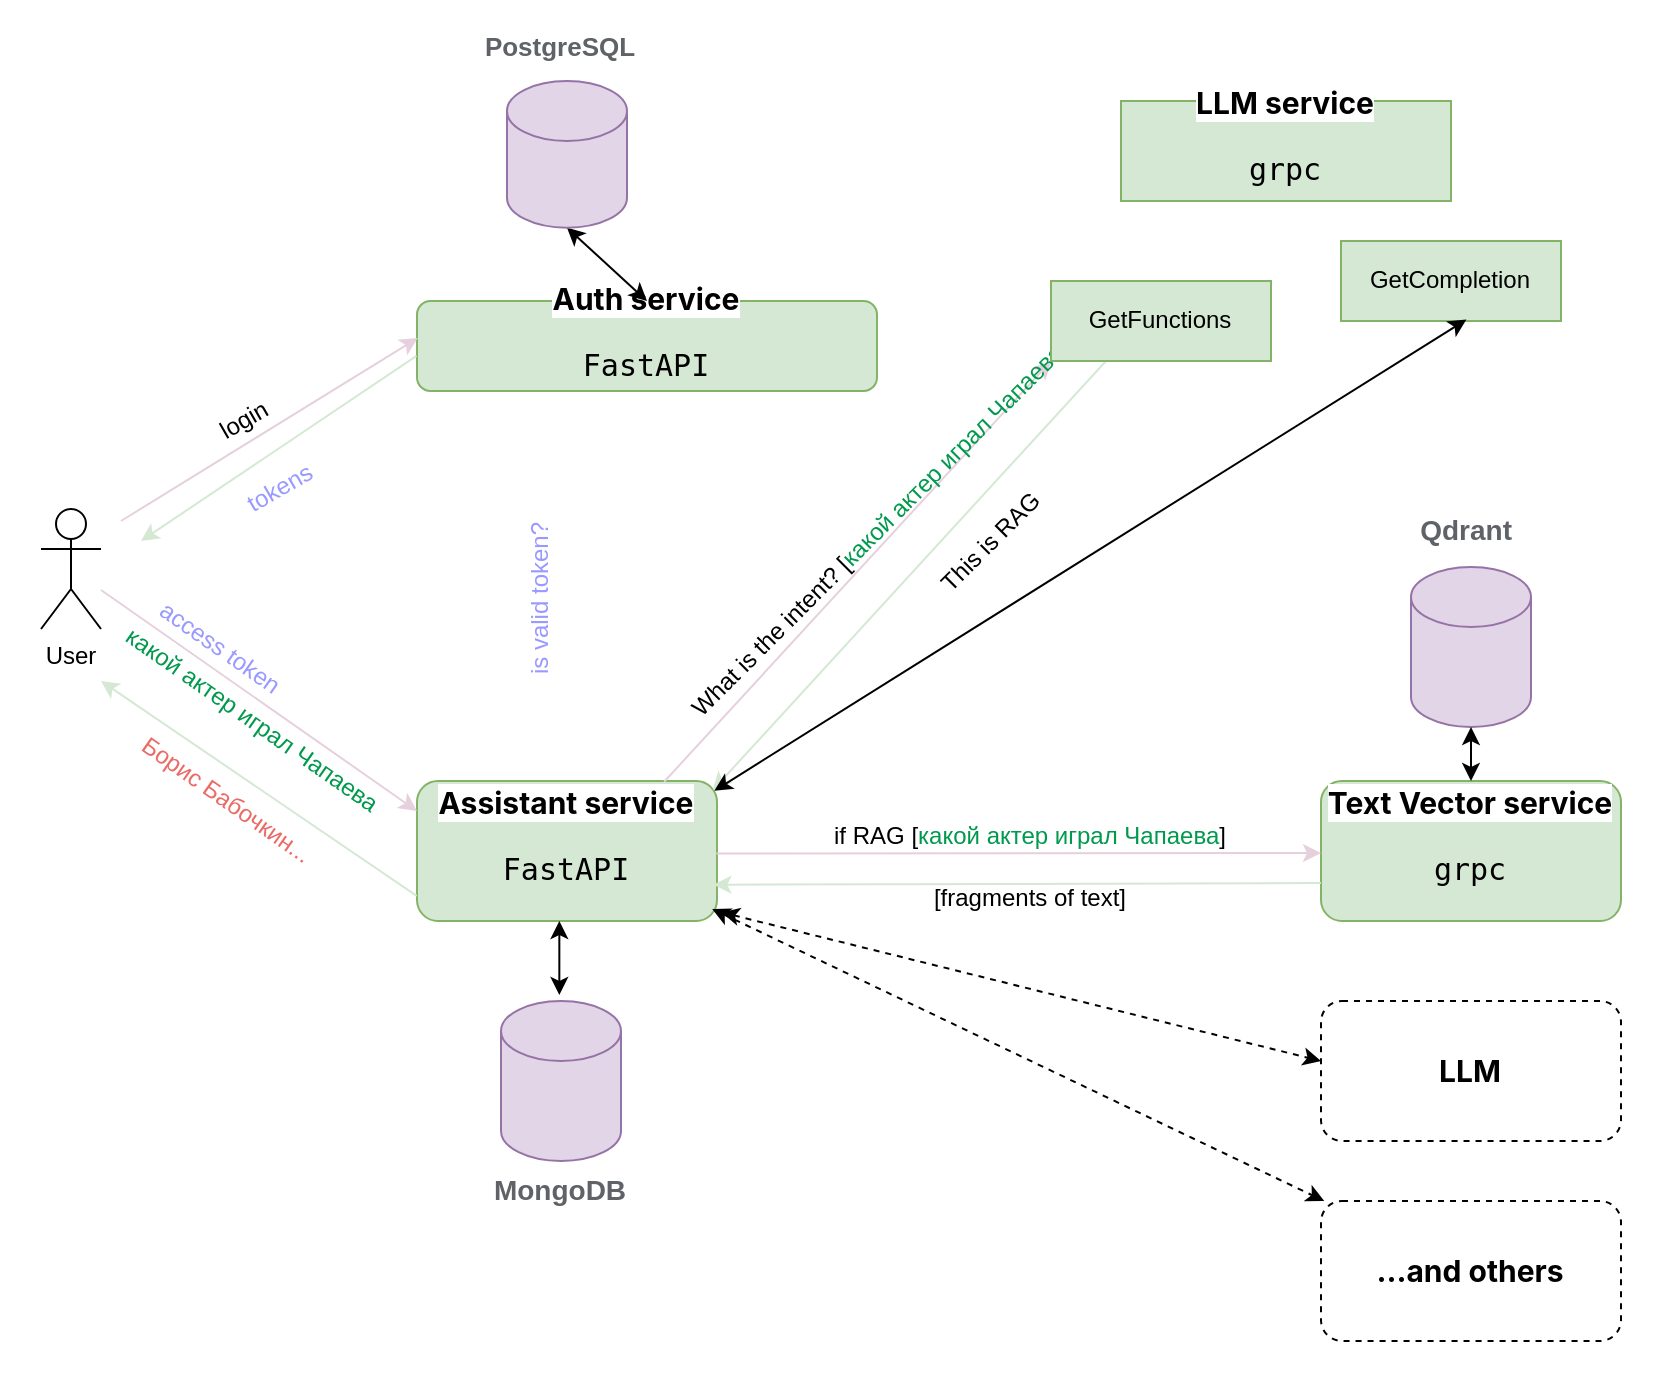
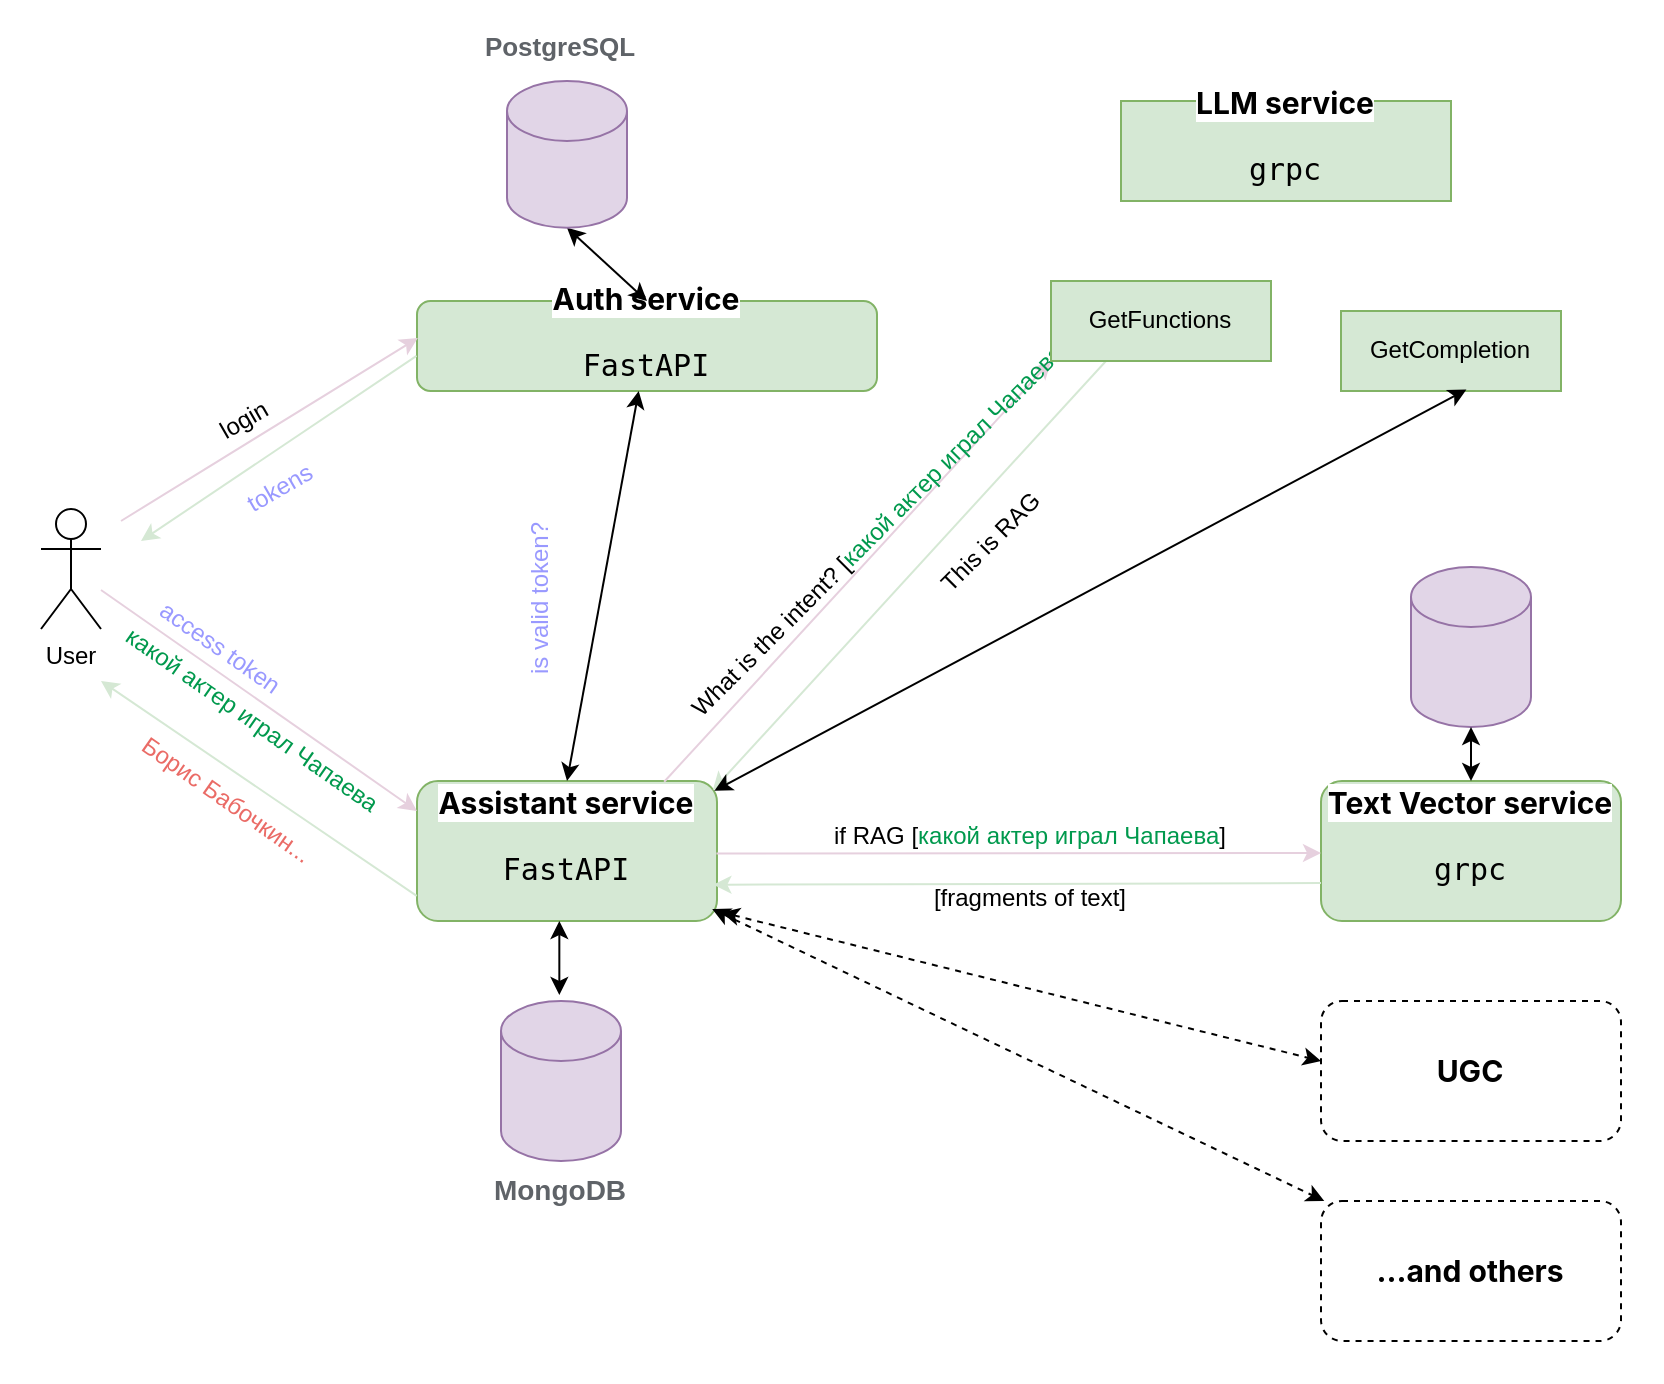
(1451, 281) -> (1451, 351)
(1471, 531) -> none
none -> (603, 586)
(1471, 1071) -> (1471, 1071)
